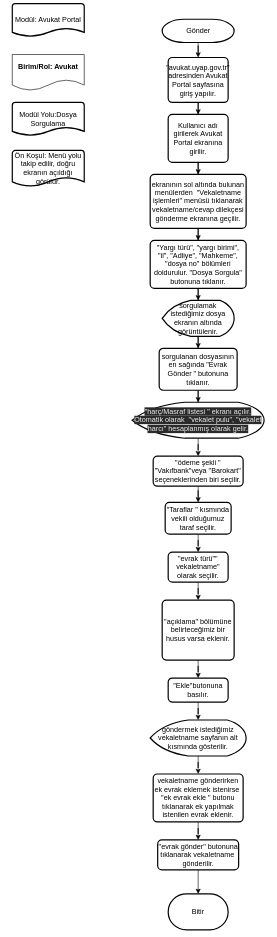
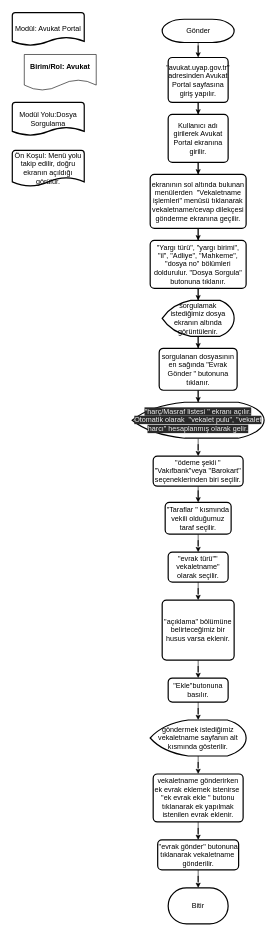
(48, 20) -> (48, 29)
(48, 72) -> (60, 72)
(198, 912) -> (198, 906)
